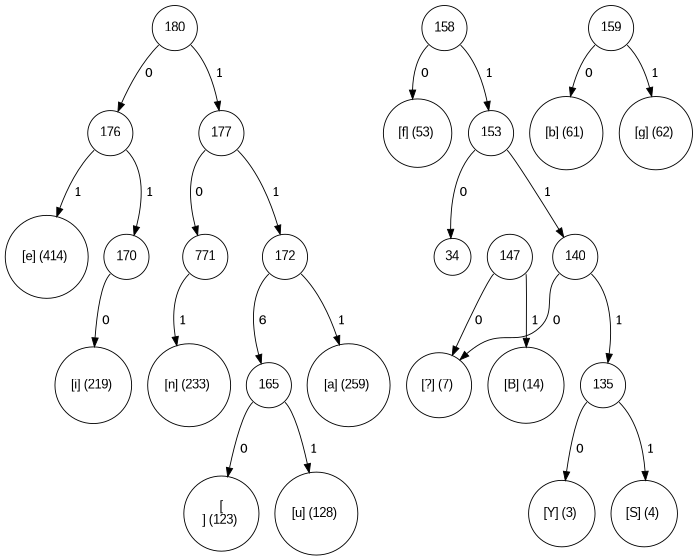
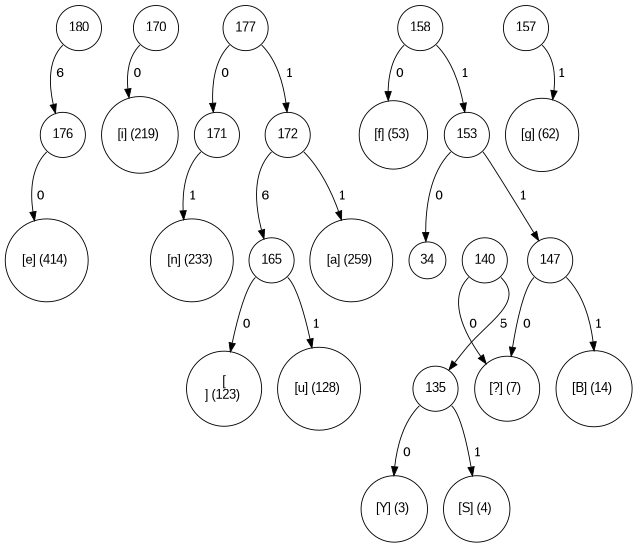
(611, 28) -> (526, 28)
(208, 71) -> none
(147, 74) -> (58, 74)
(566, 133) -> none
(141, 187) -> none
(534, 189) -> (509, 192)
(76, 193) -> (39, 196)
(205, 257) -> (217, 135)
(617, 321) -> (502, 325)
